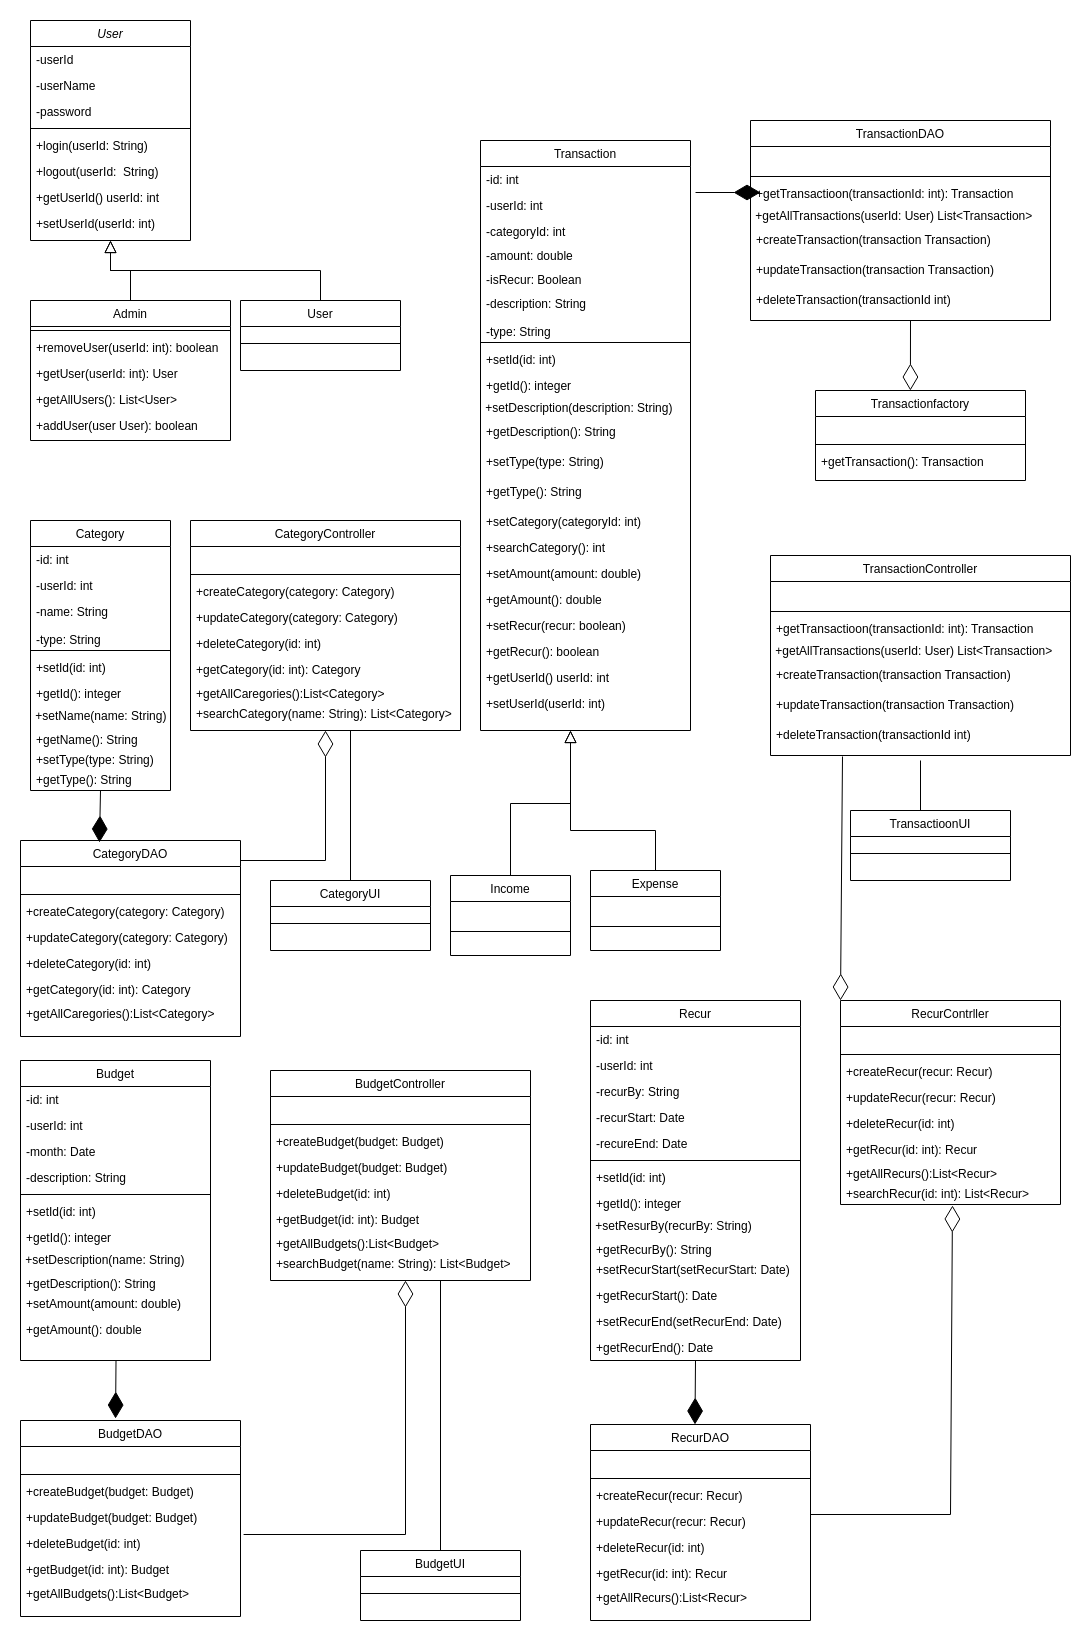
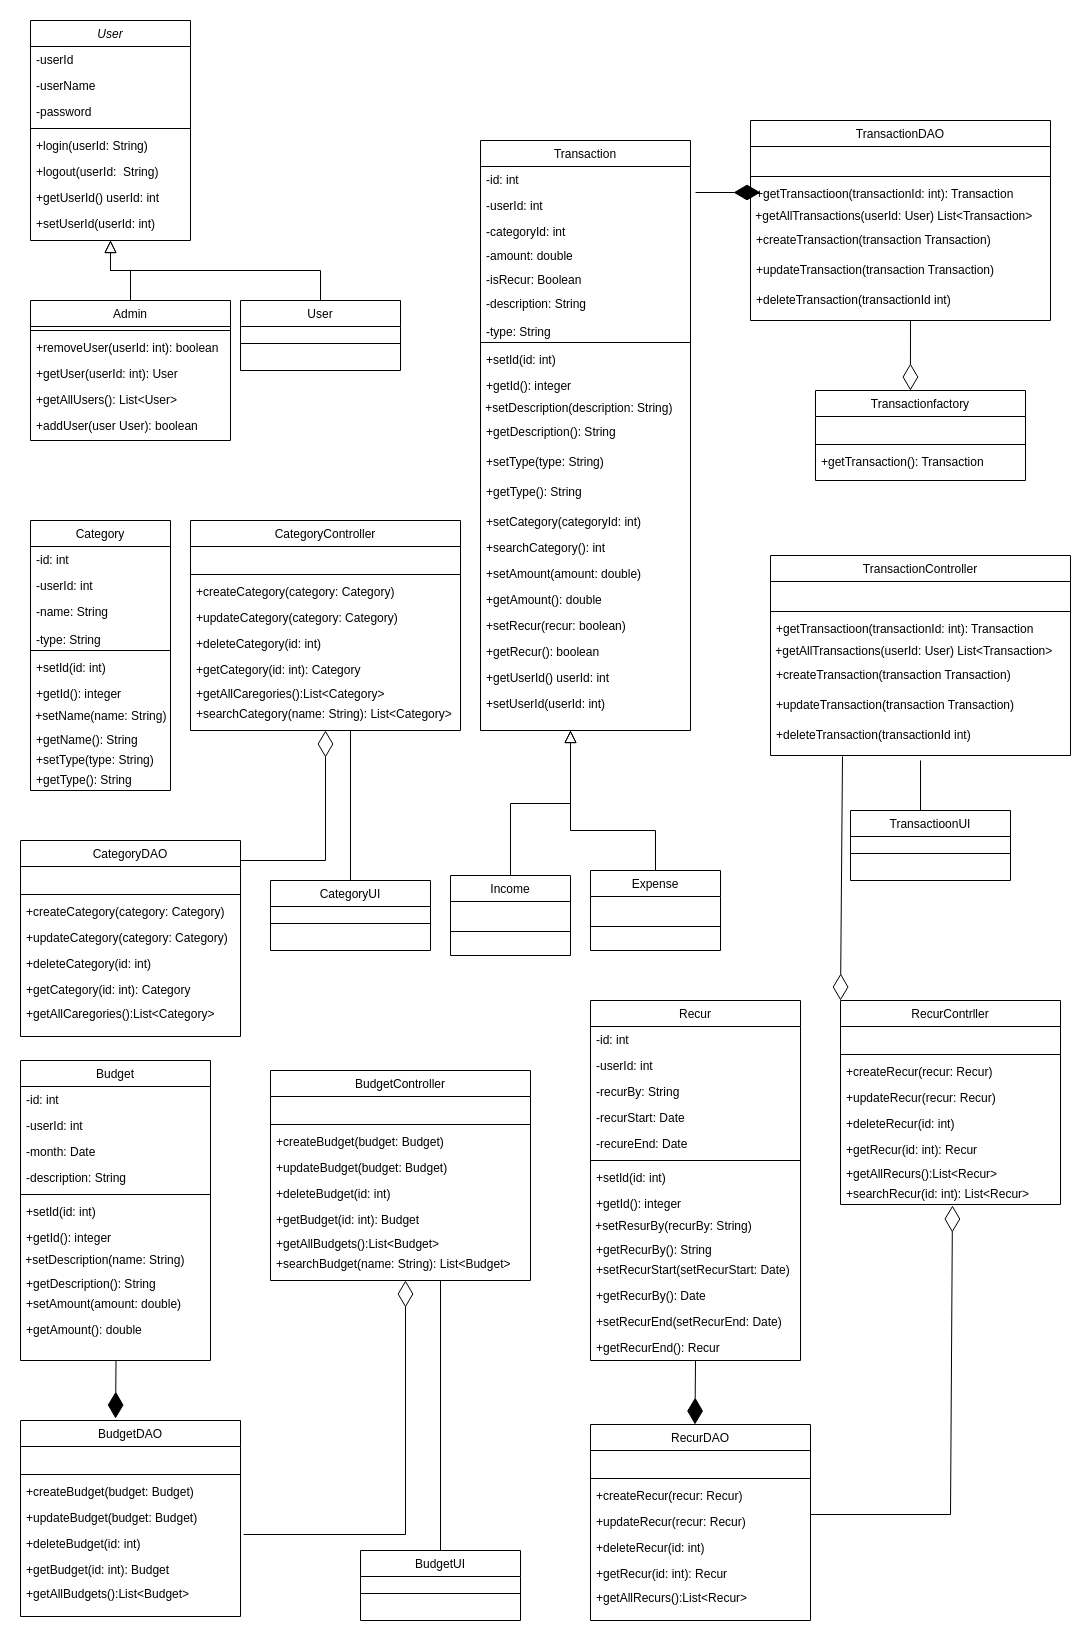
(100, 804) -> none
(667, 1296) -> (657, 1296)
(660, 1348) -> (663, 1348)
